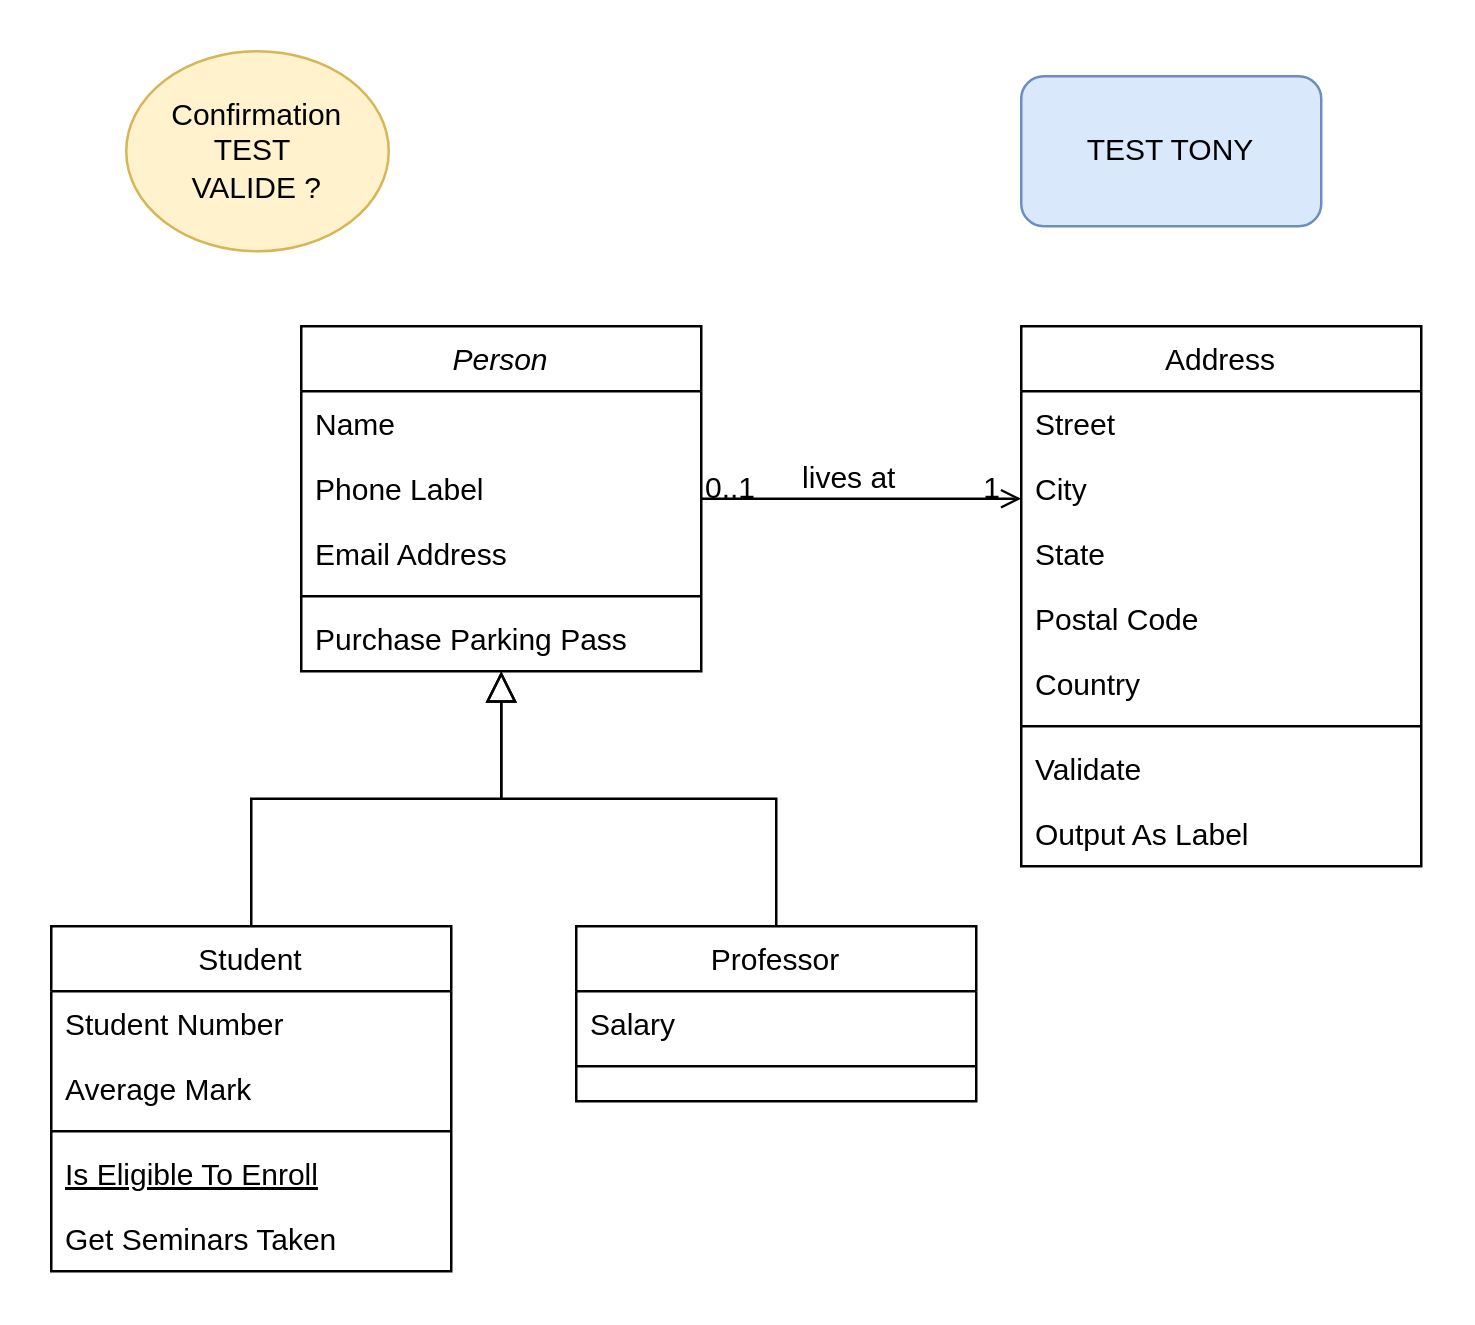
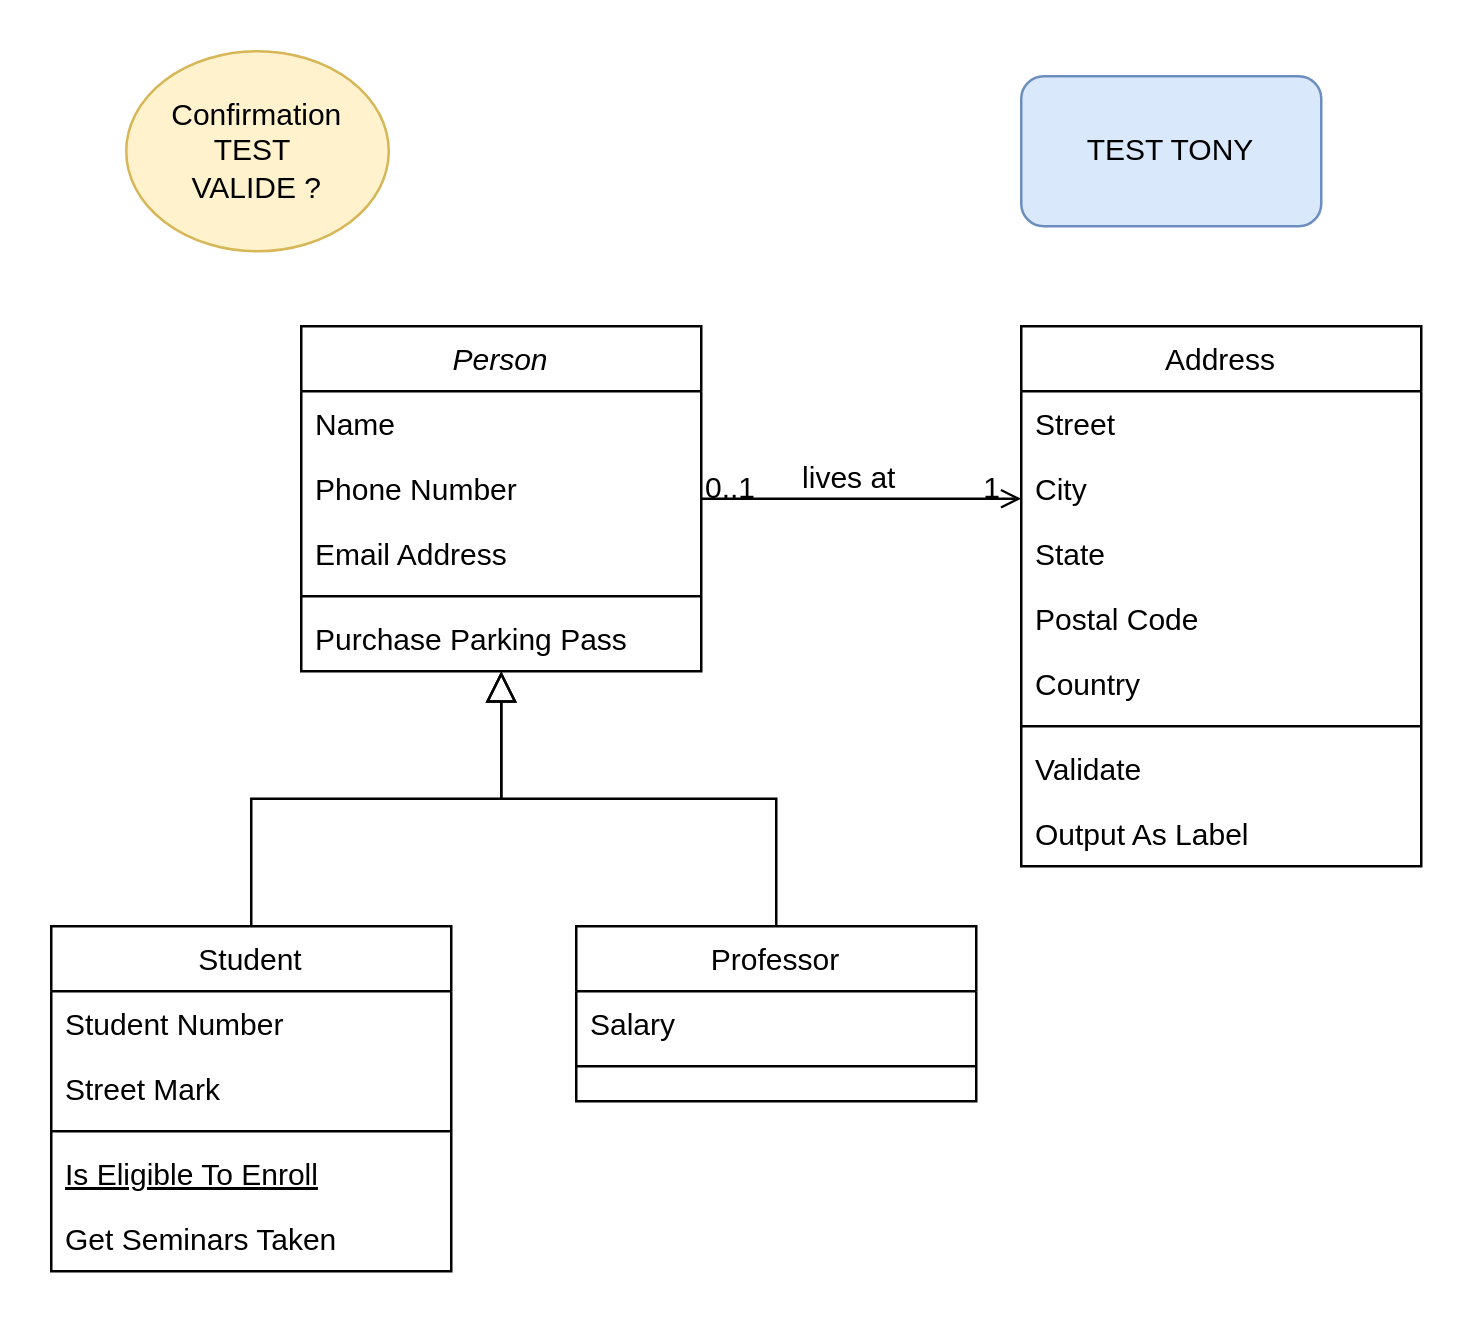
(400, 490) -> (412, 490)
(162, 1090) -> (154, 1090)
